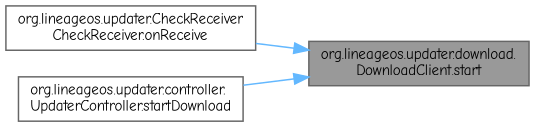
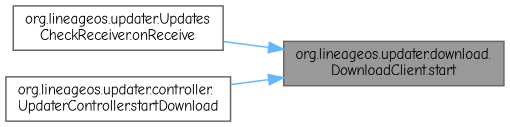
(131, 28) -> (118, 28)
